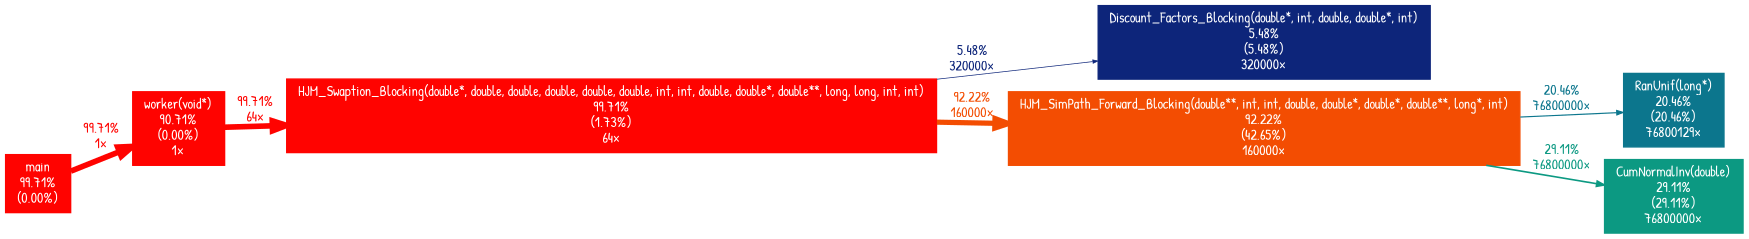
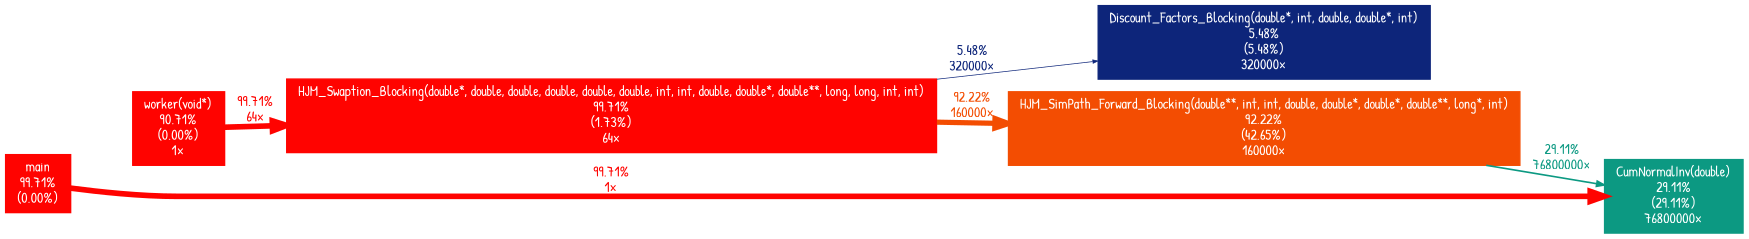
(1674, 110) -> none
(95, 161) -> (830, 196)
